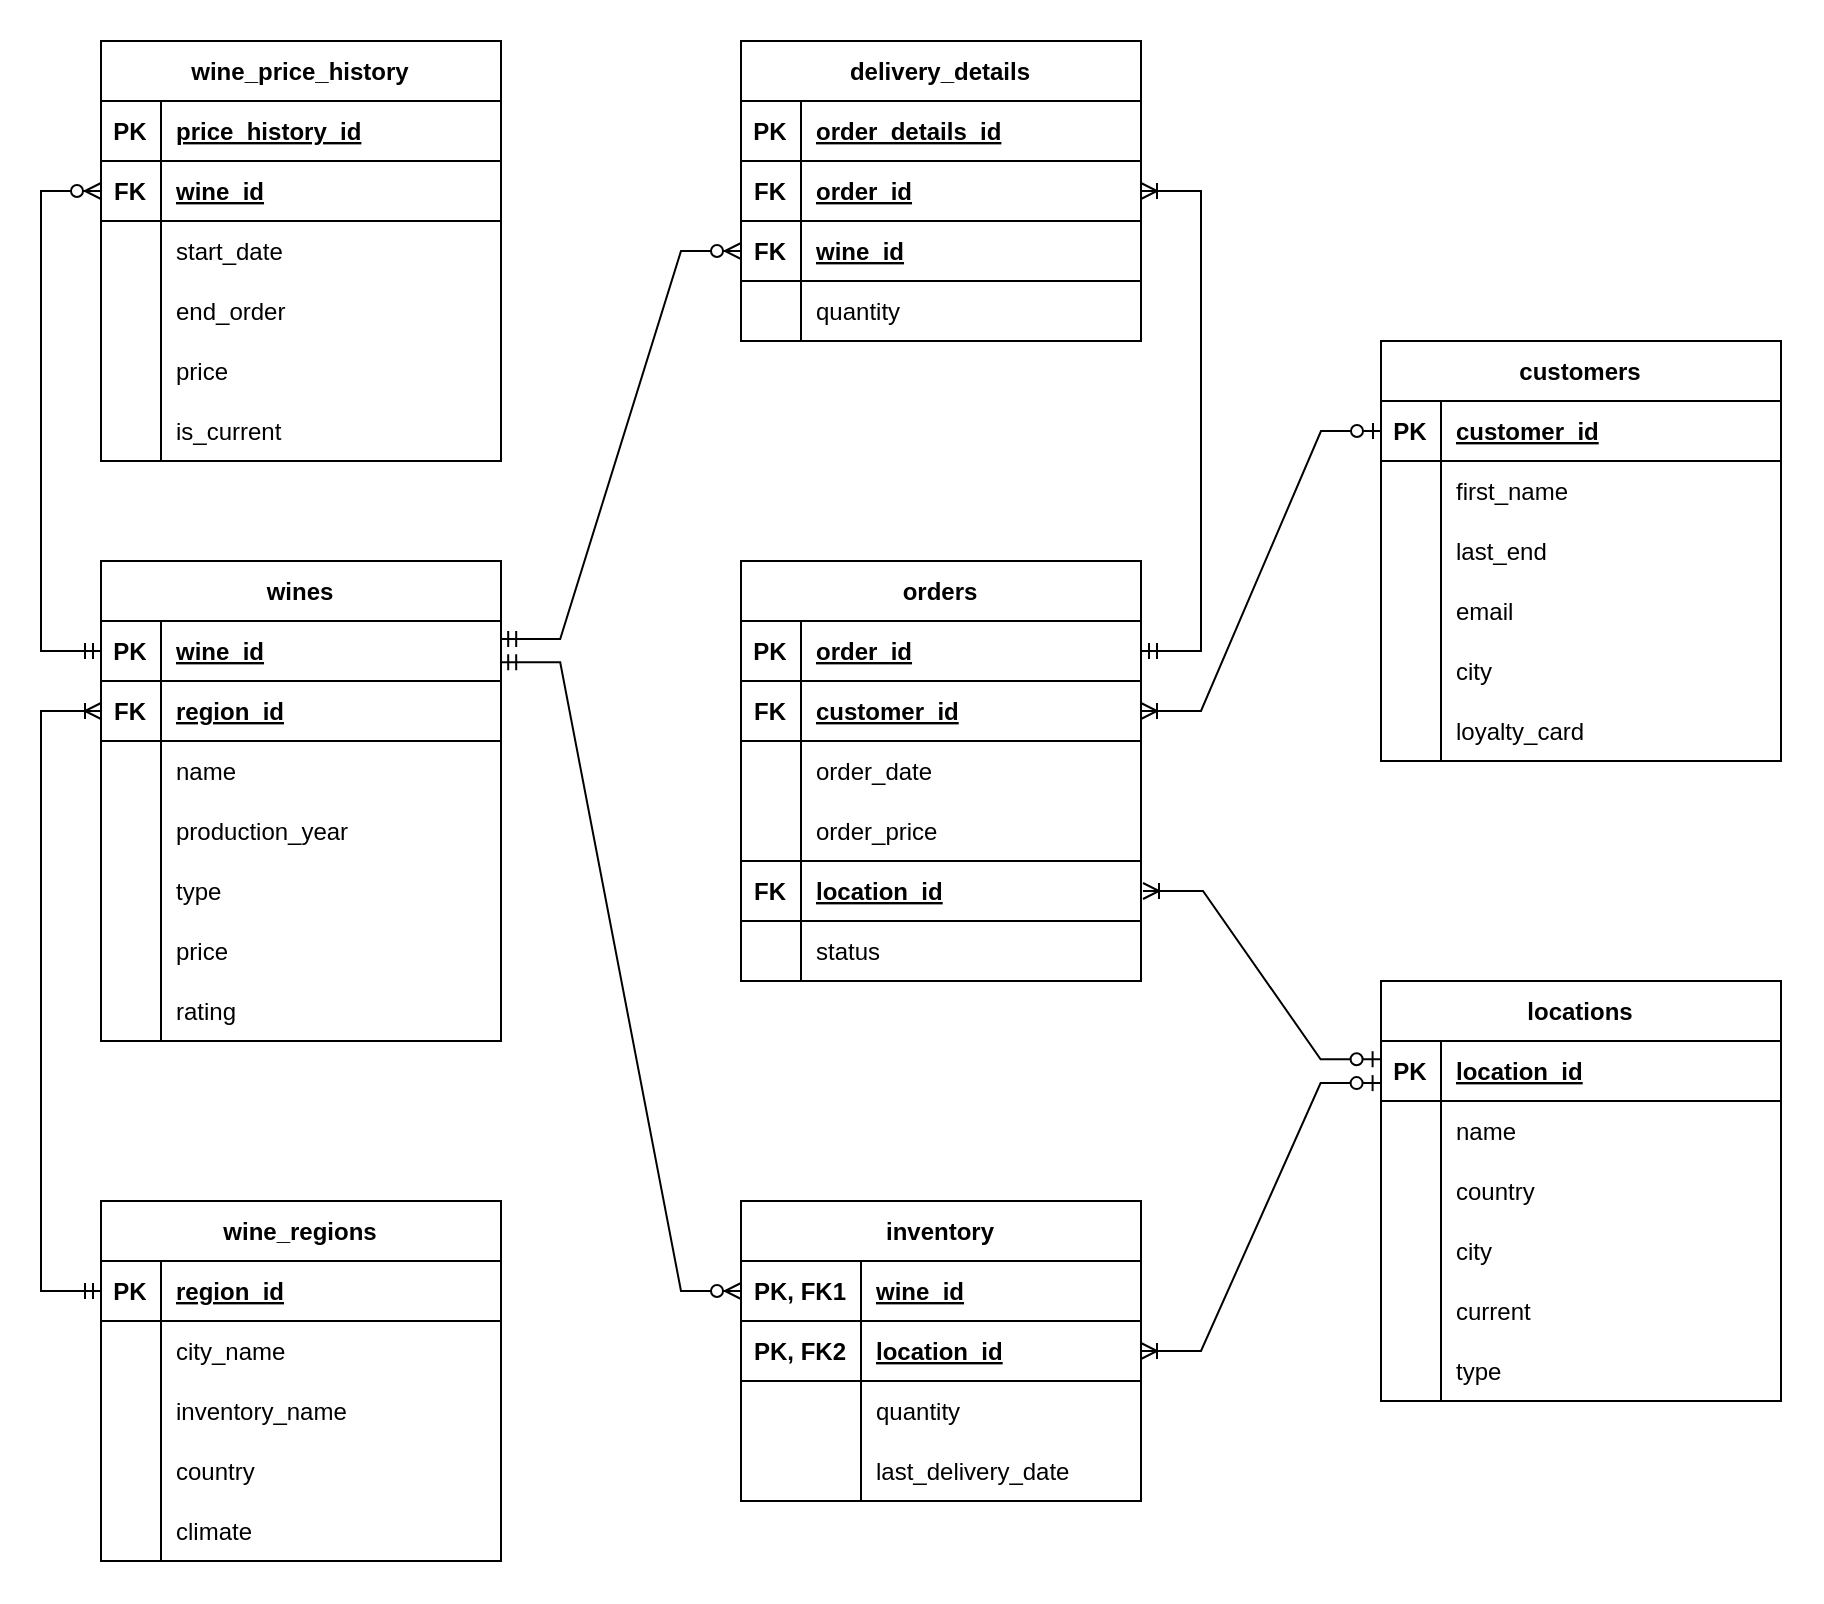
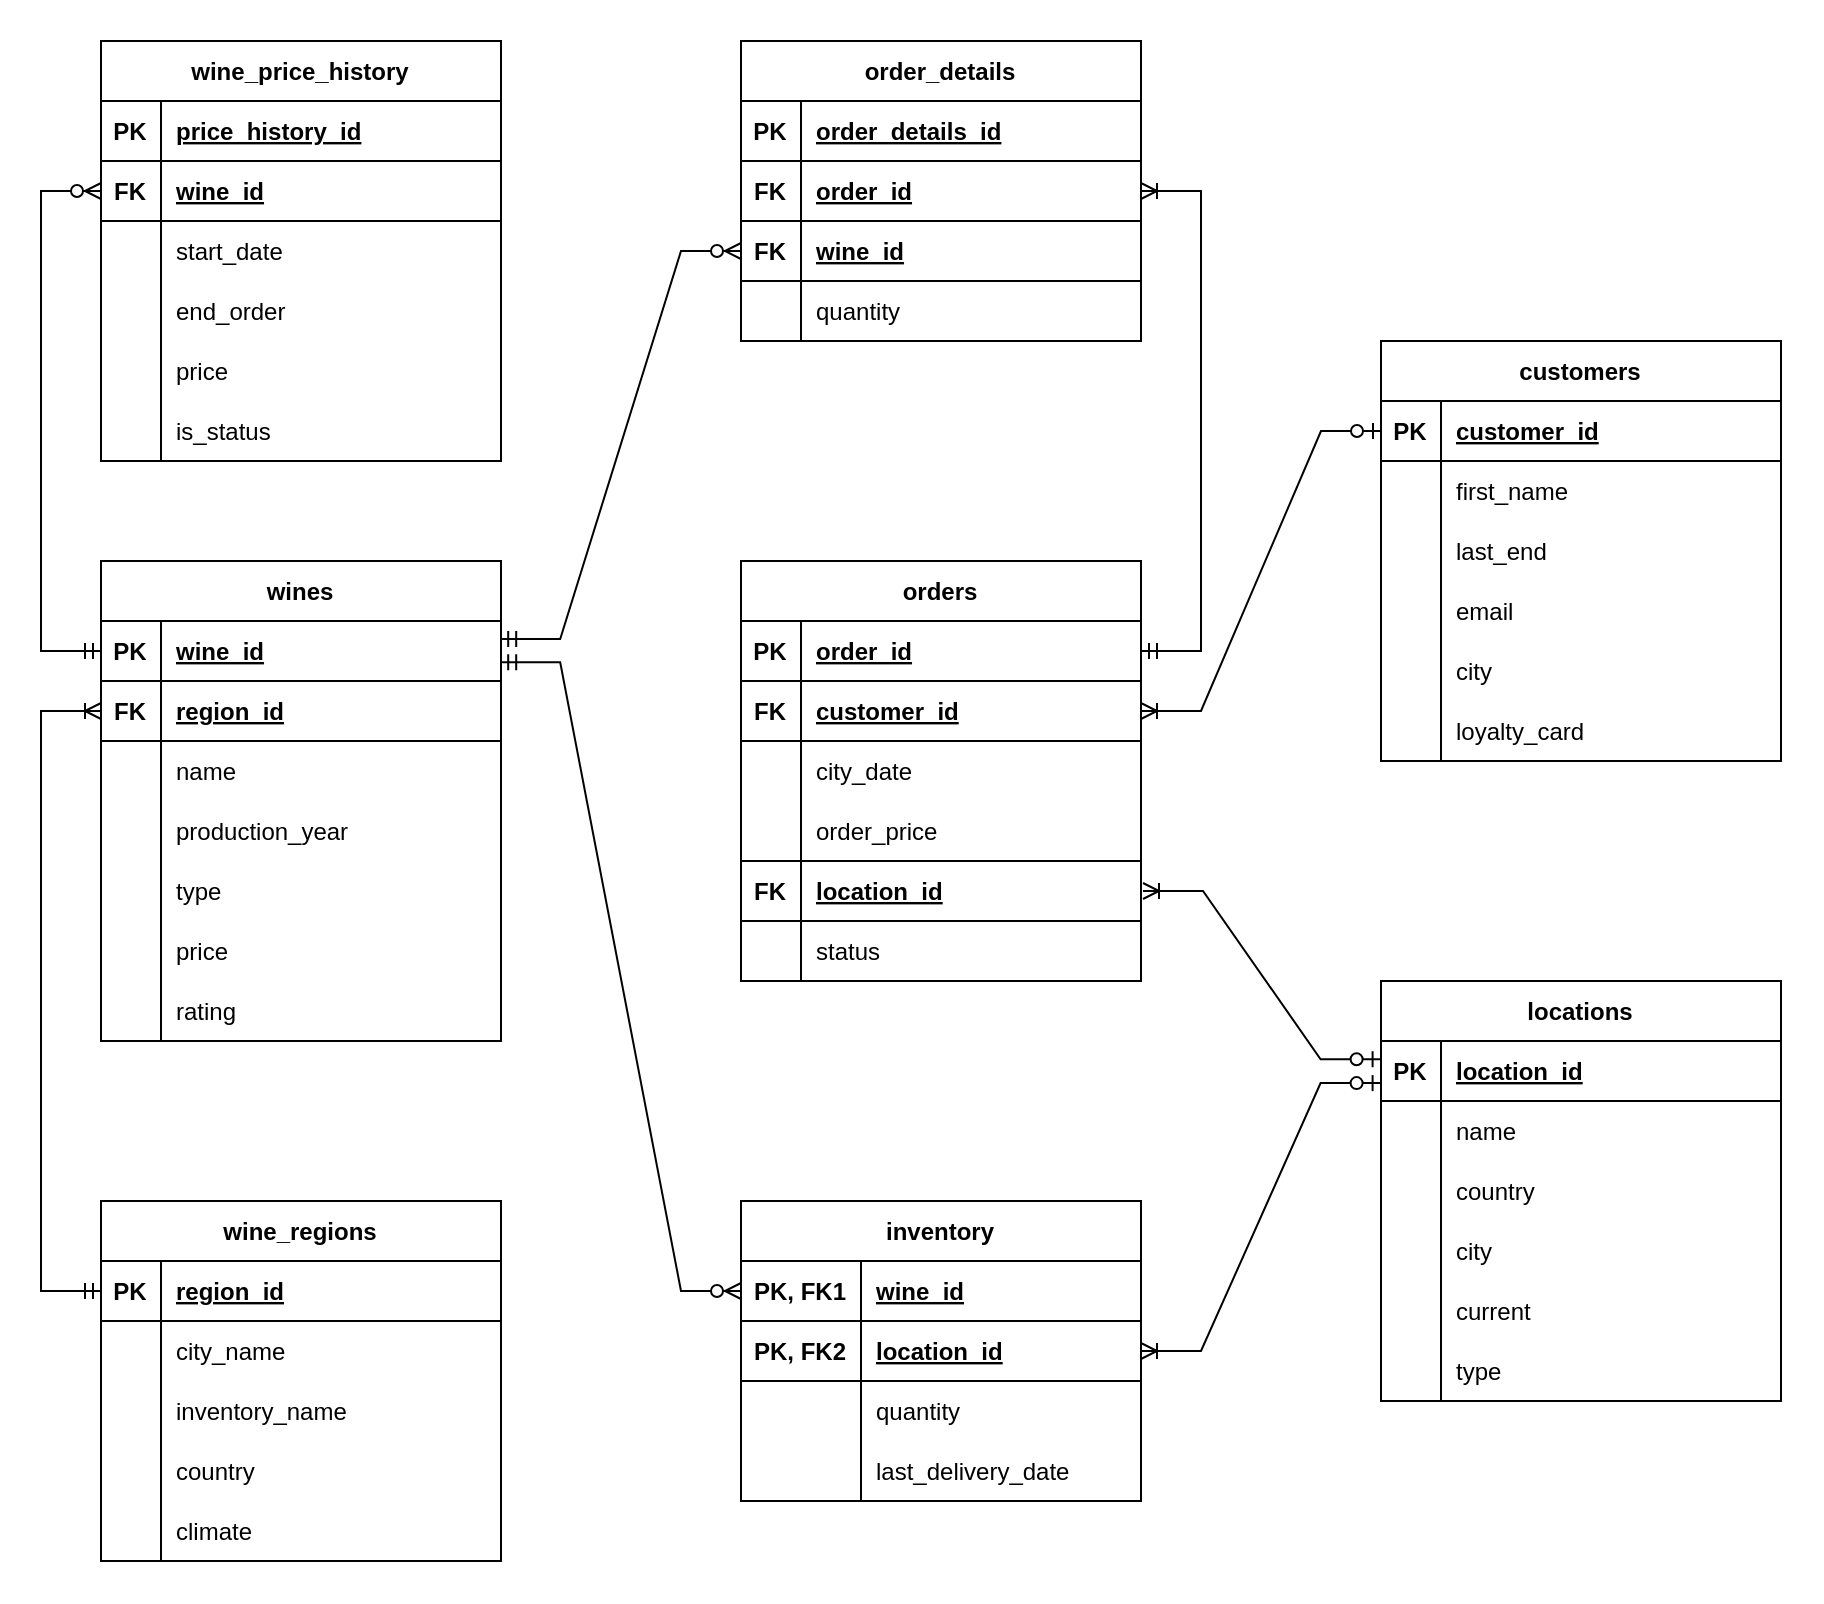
(940, 72) -> (940, 72)
(240, 432) -> (233, 432)
(883, 772) -> (873, 772)
